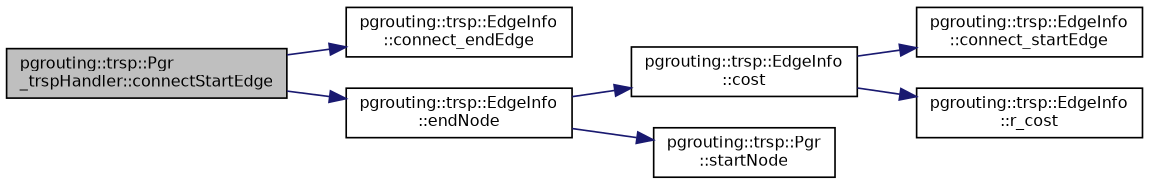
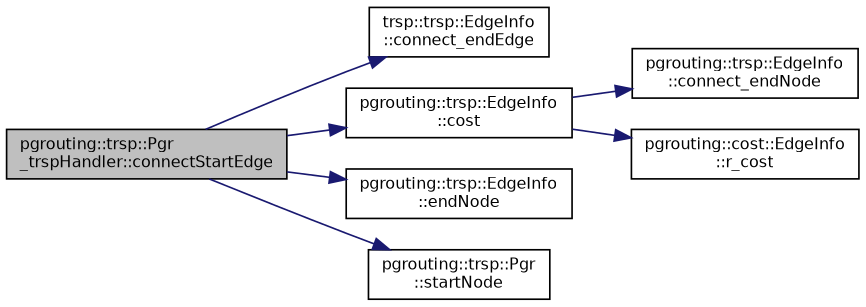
(459, 32) -> (459, 32)
(1030, 32) -> (745, 73)
(593, 94) -> (308, 133)
(1030, 113) -> (745, 154)
(604, 133) -> (291, 212)
